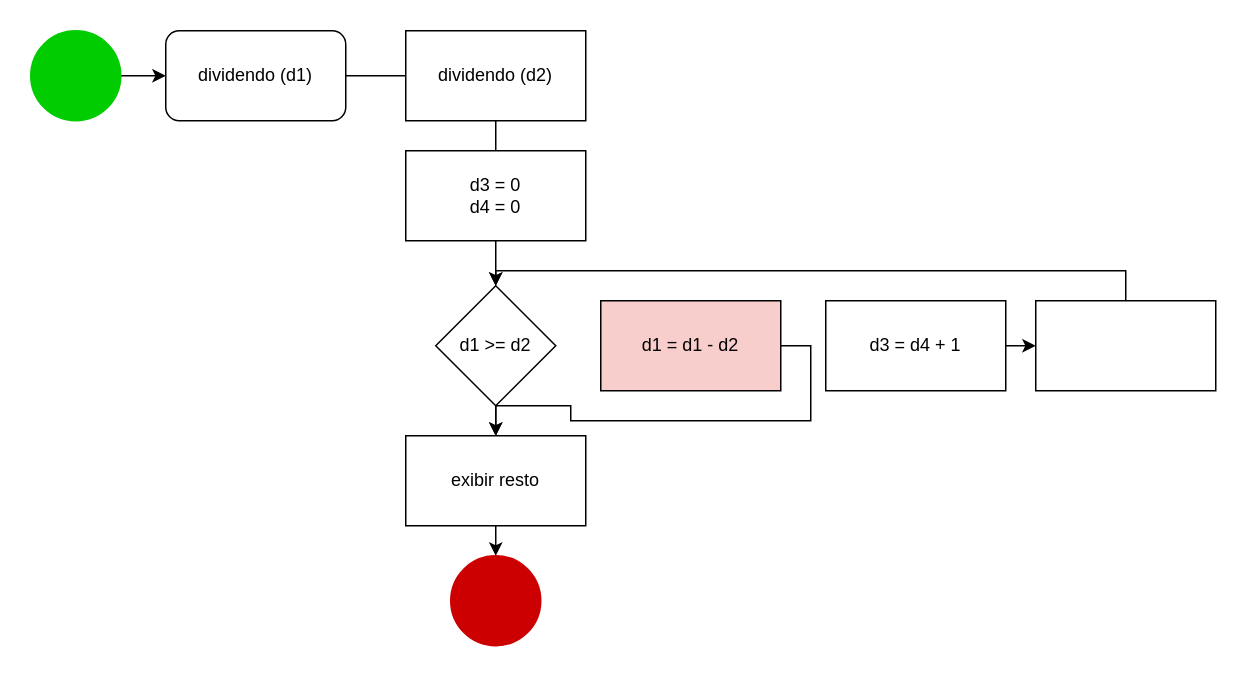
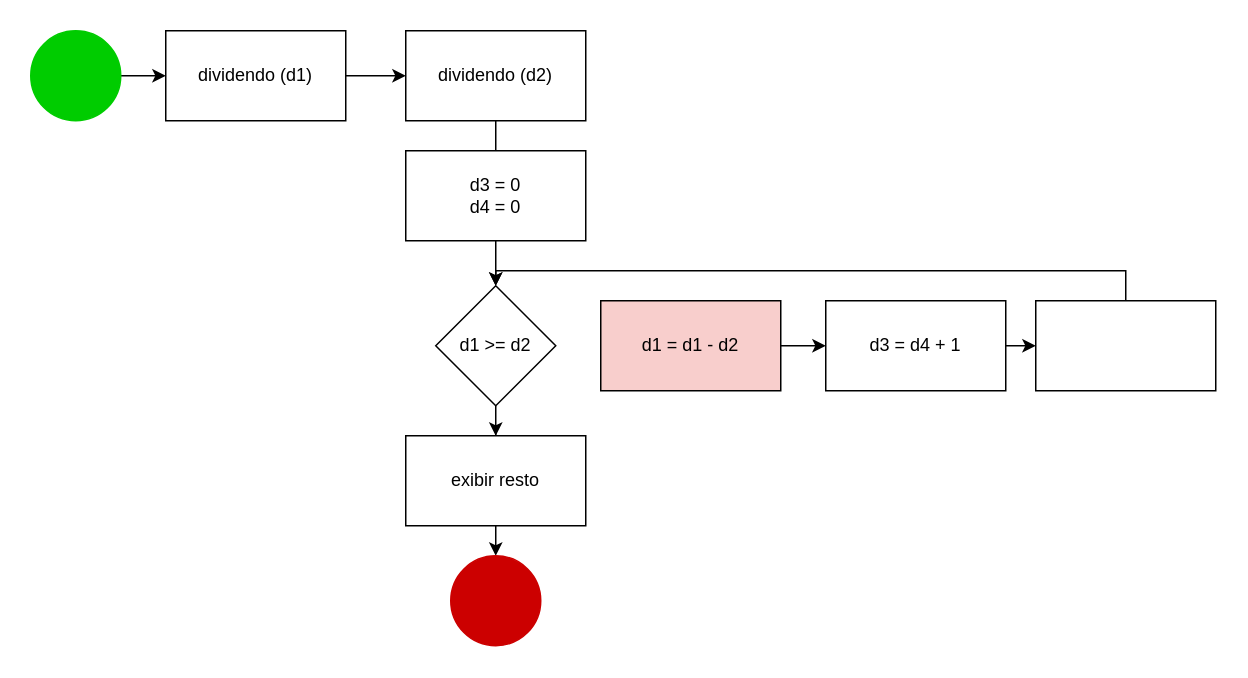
(256, 76) -> (256, 76)
(398, 76) -> (394, 76)
(686, 421) -> (812, 346)
